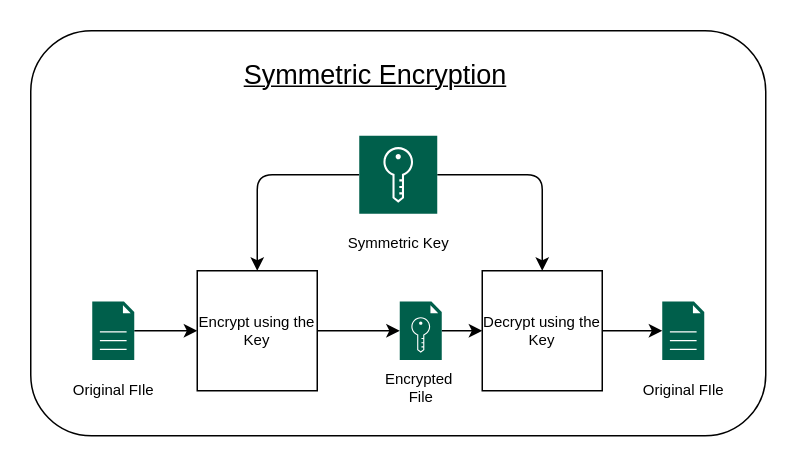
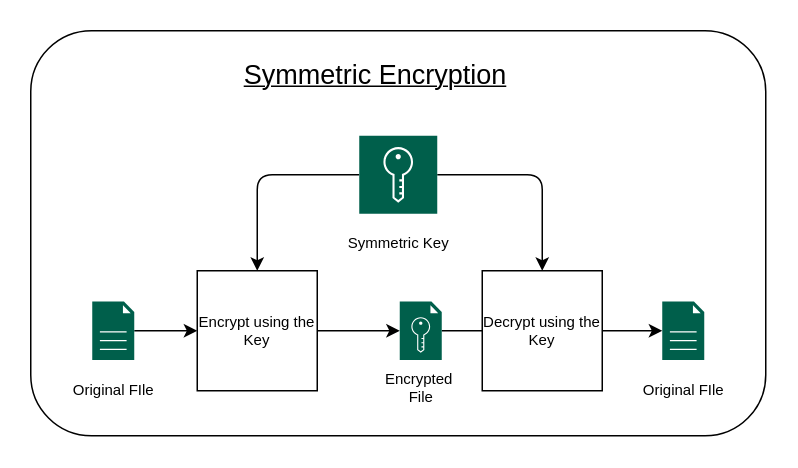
(471, 331) -> (475, 331)
